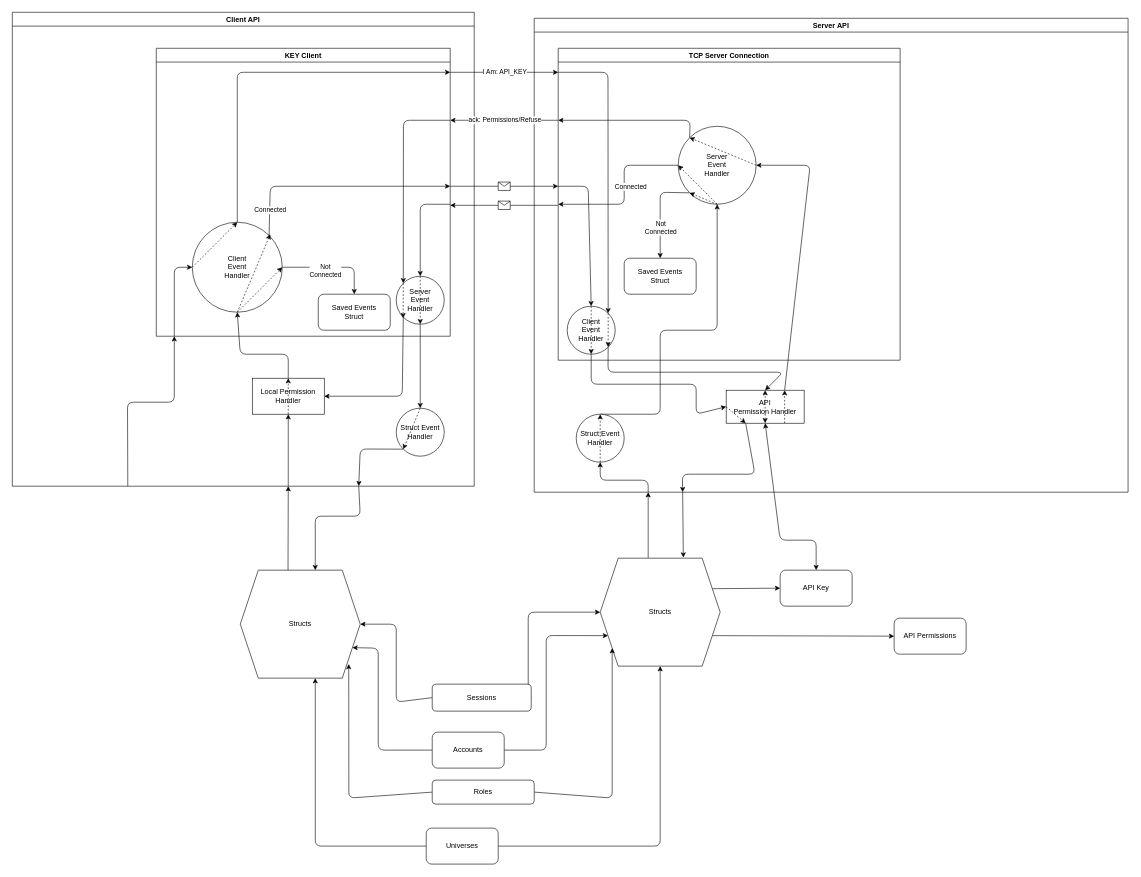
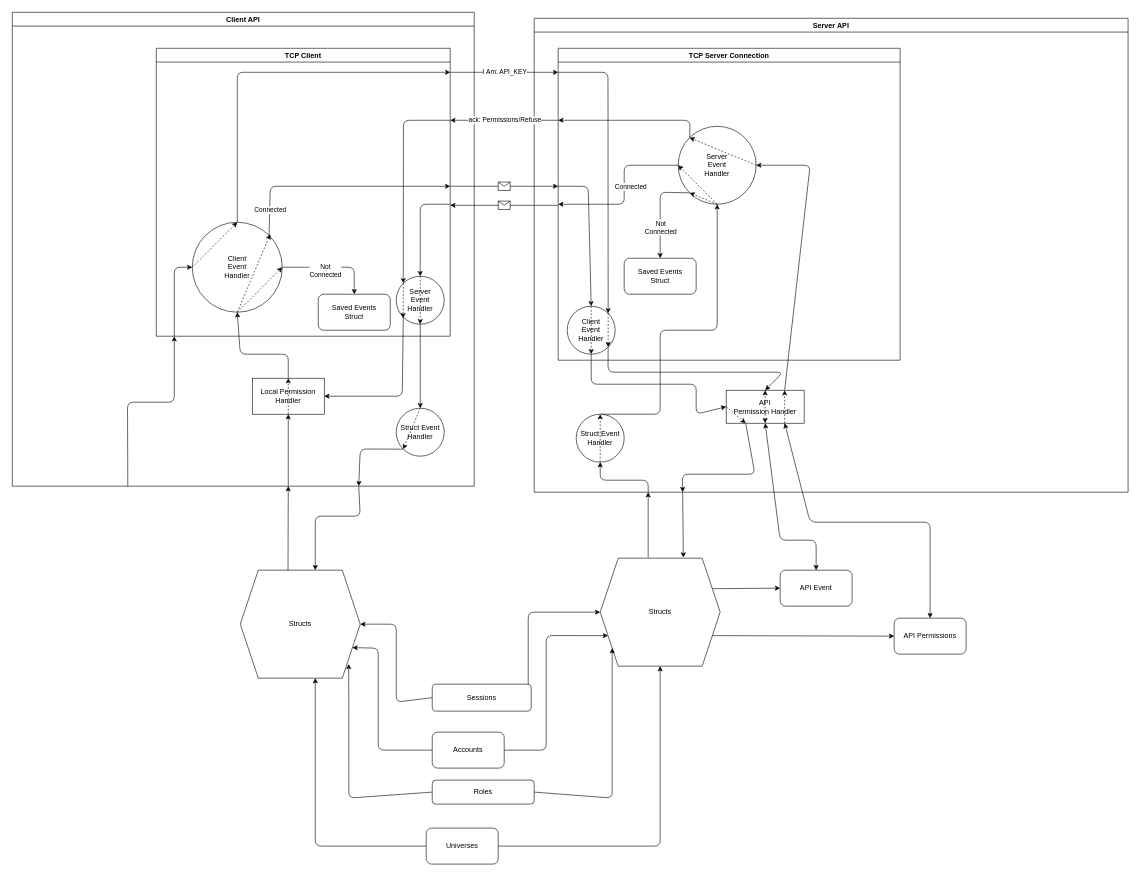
(303, 56) -> (303, 56)
none -> (798, 476)
(816, 588) -> (816, 588)
